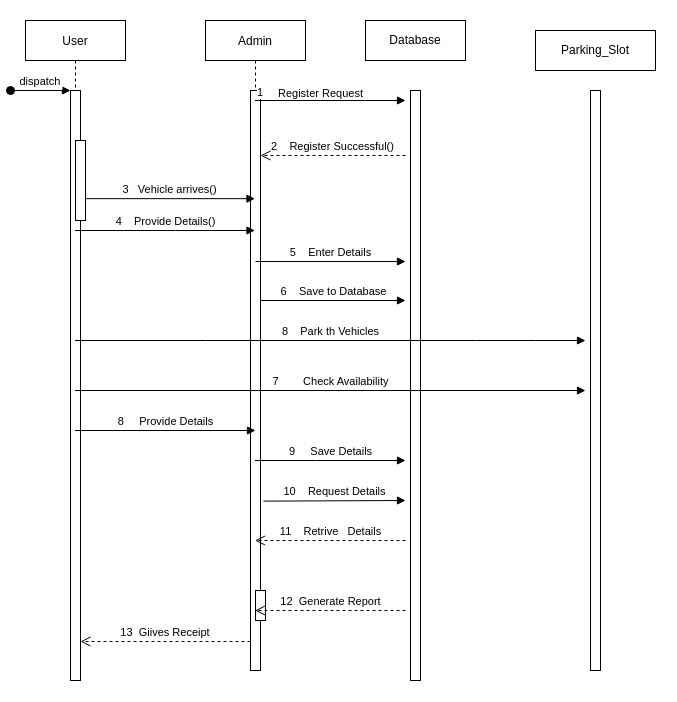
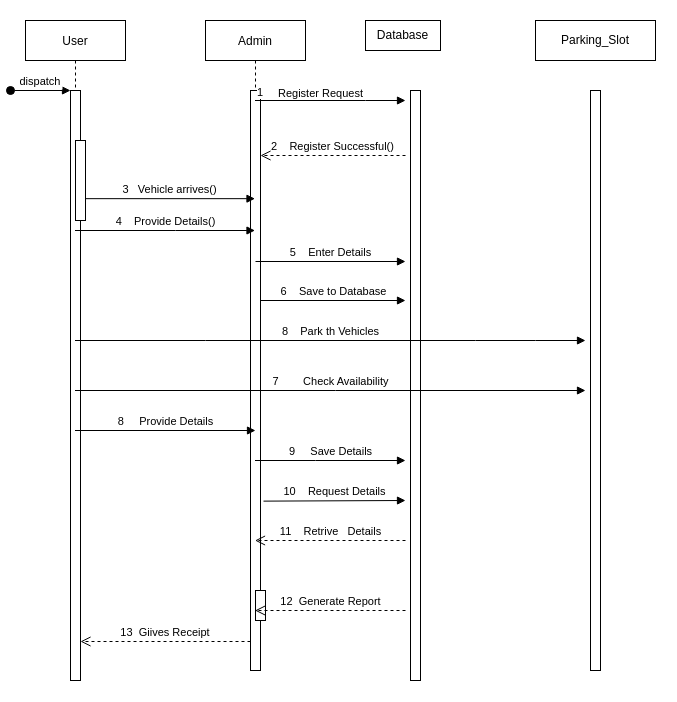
(416, 41) -> (403, 36)
(596, 51) -> (596, 41)
